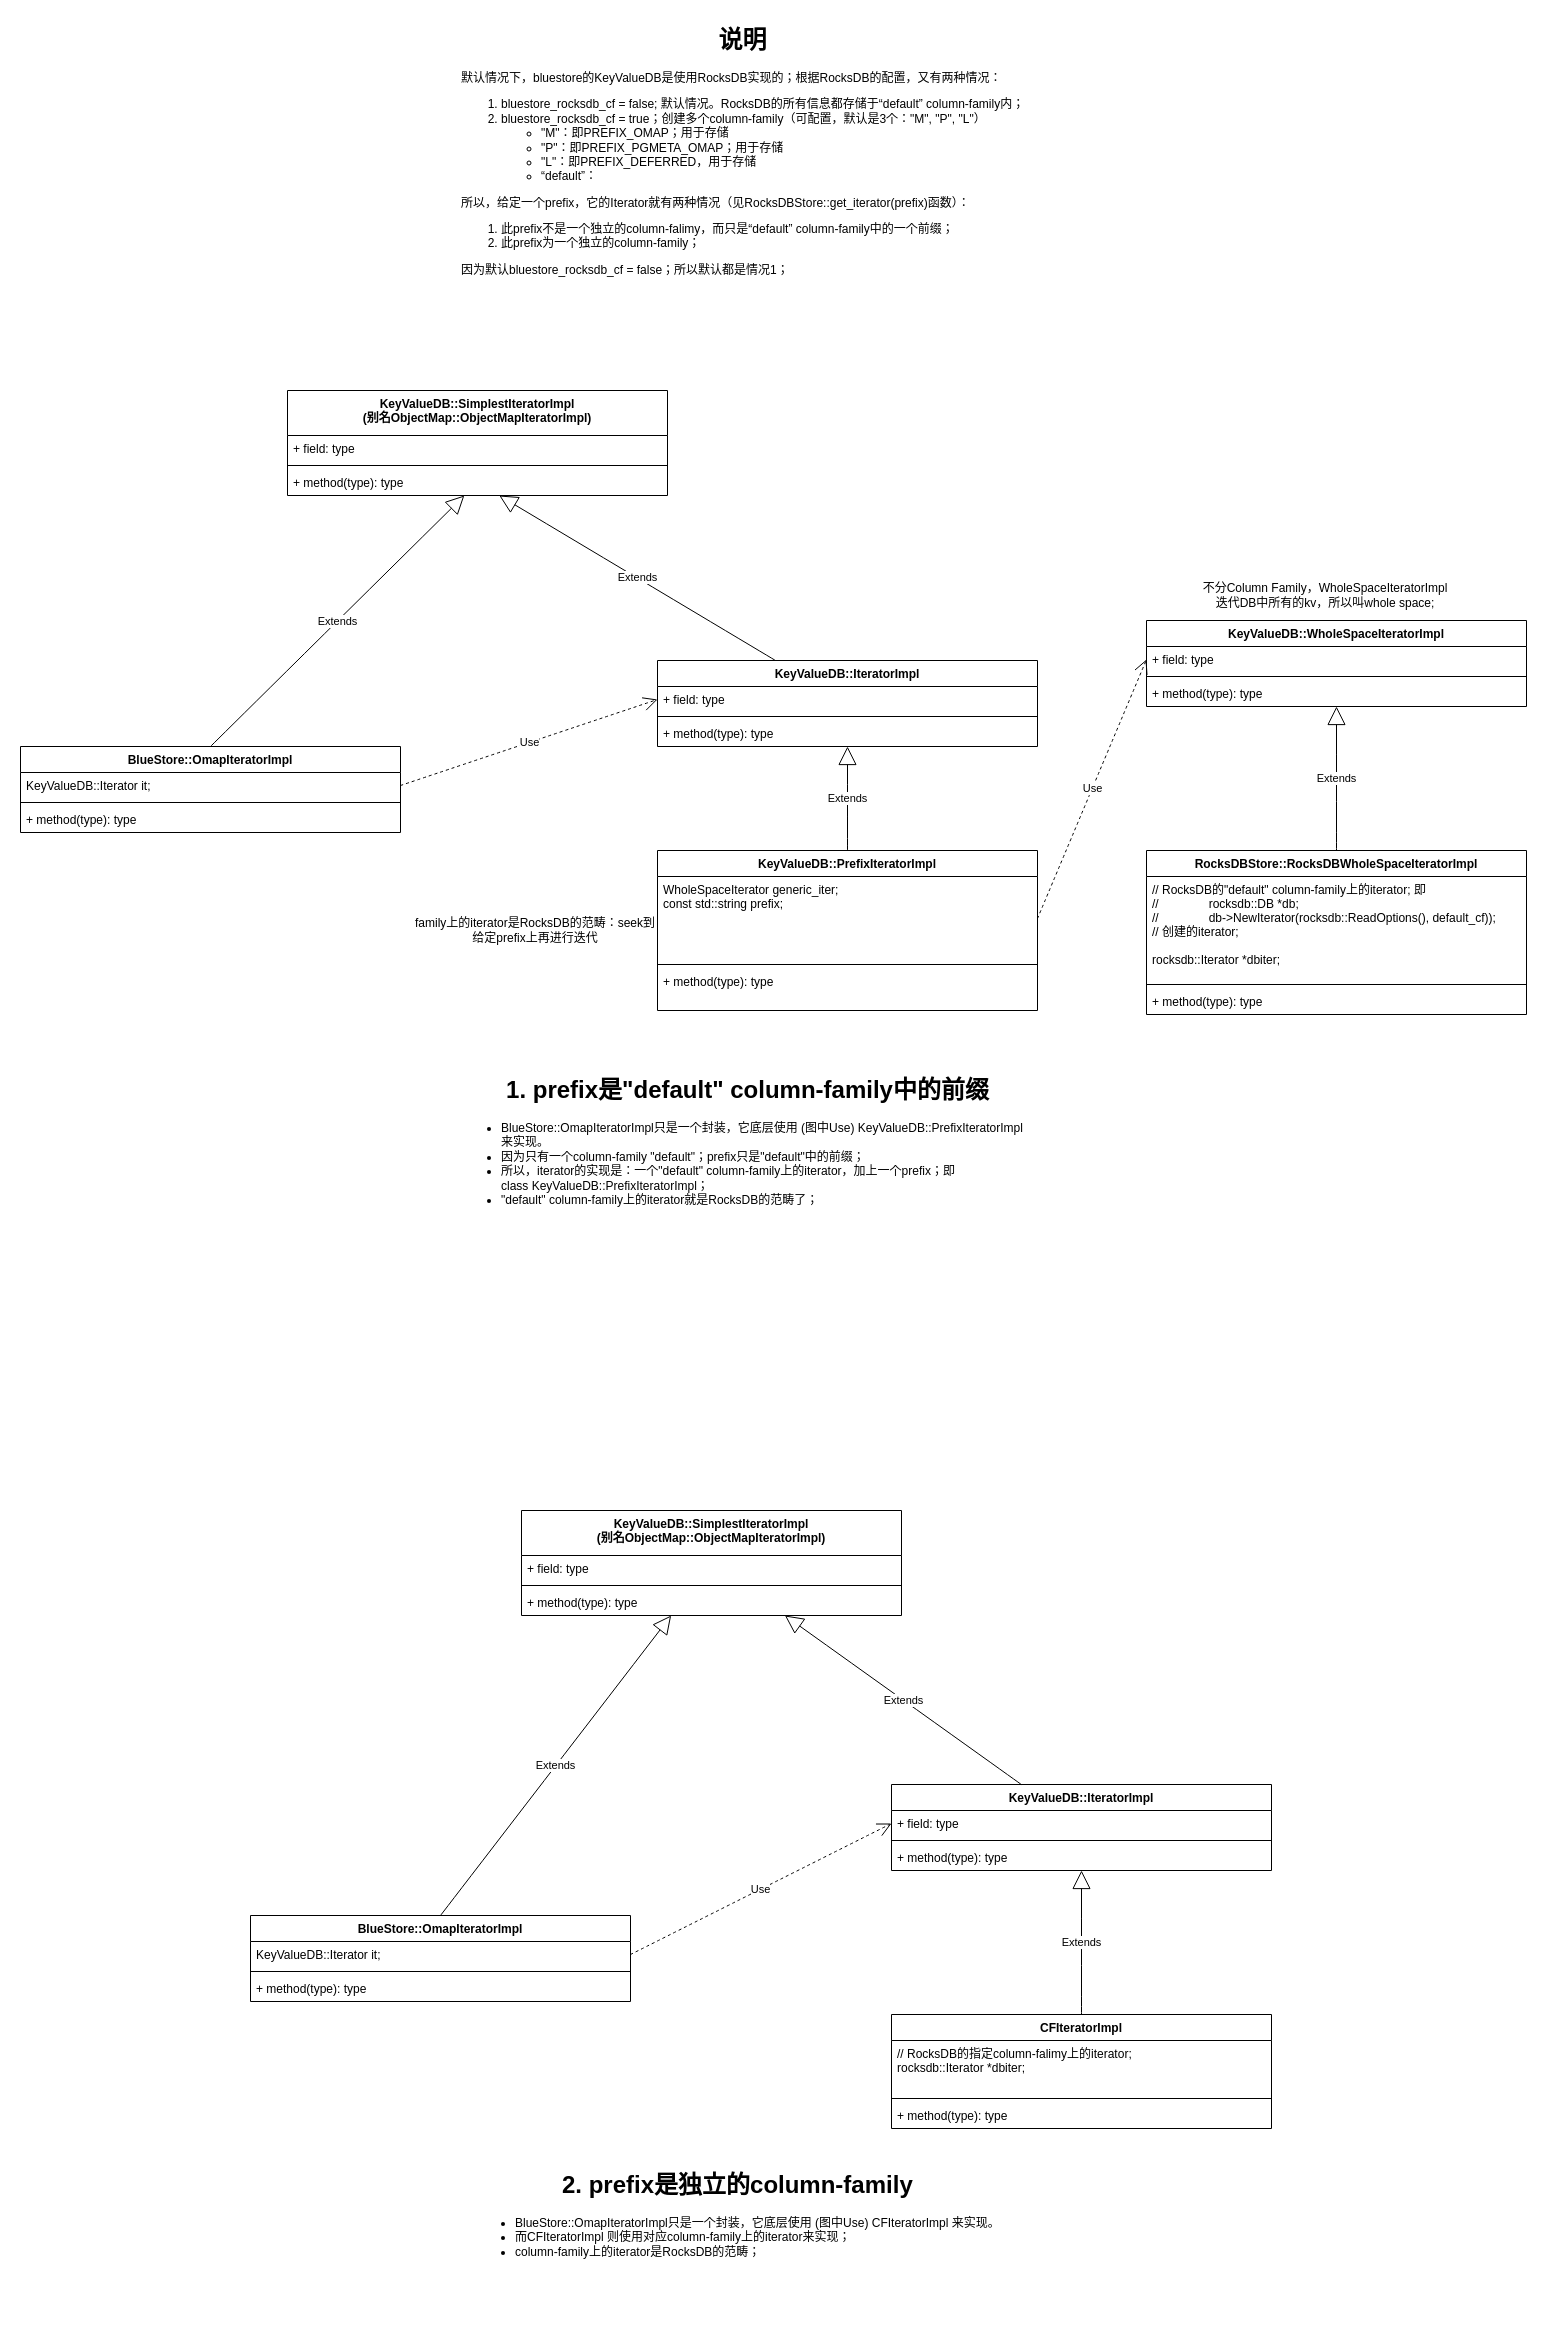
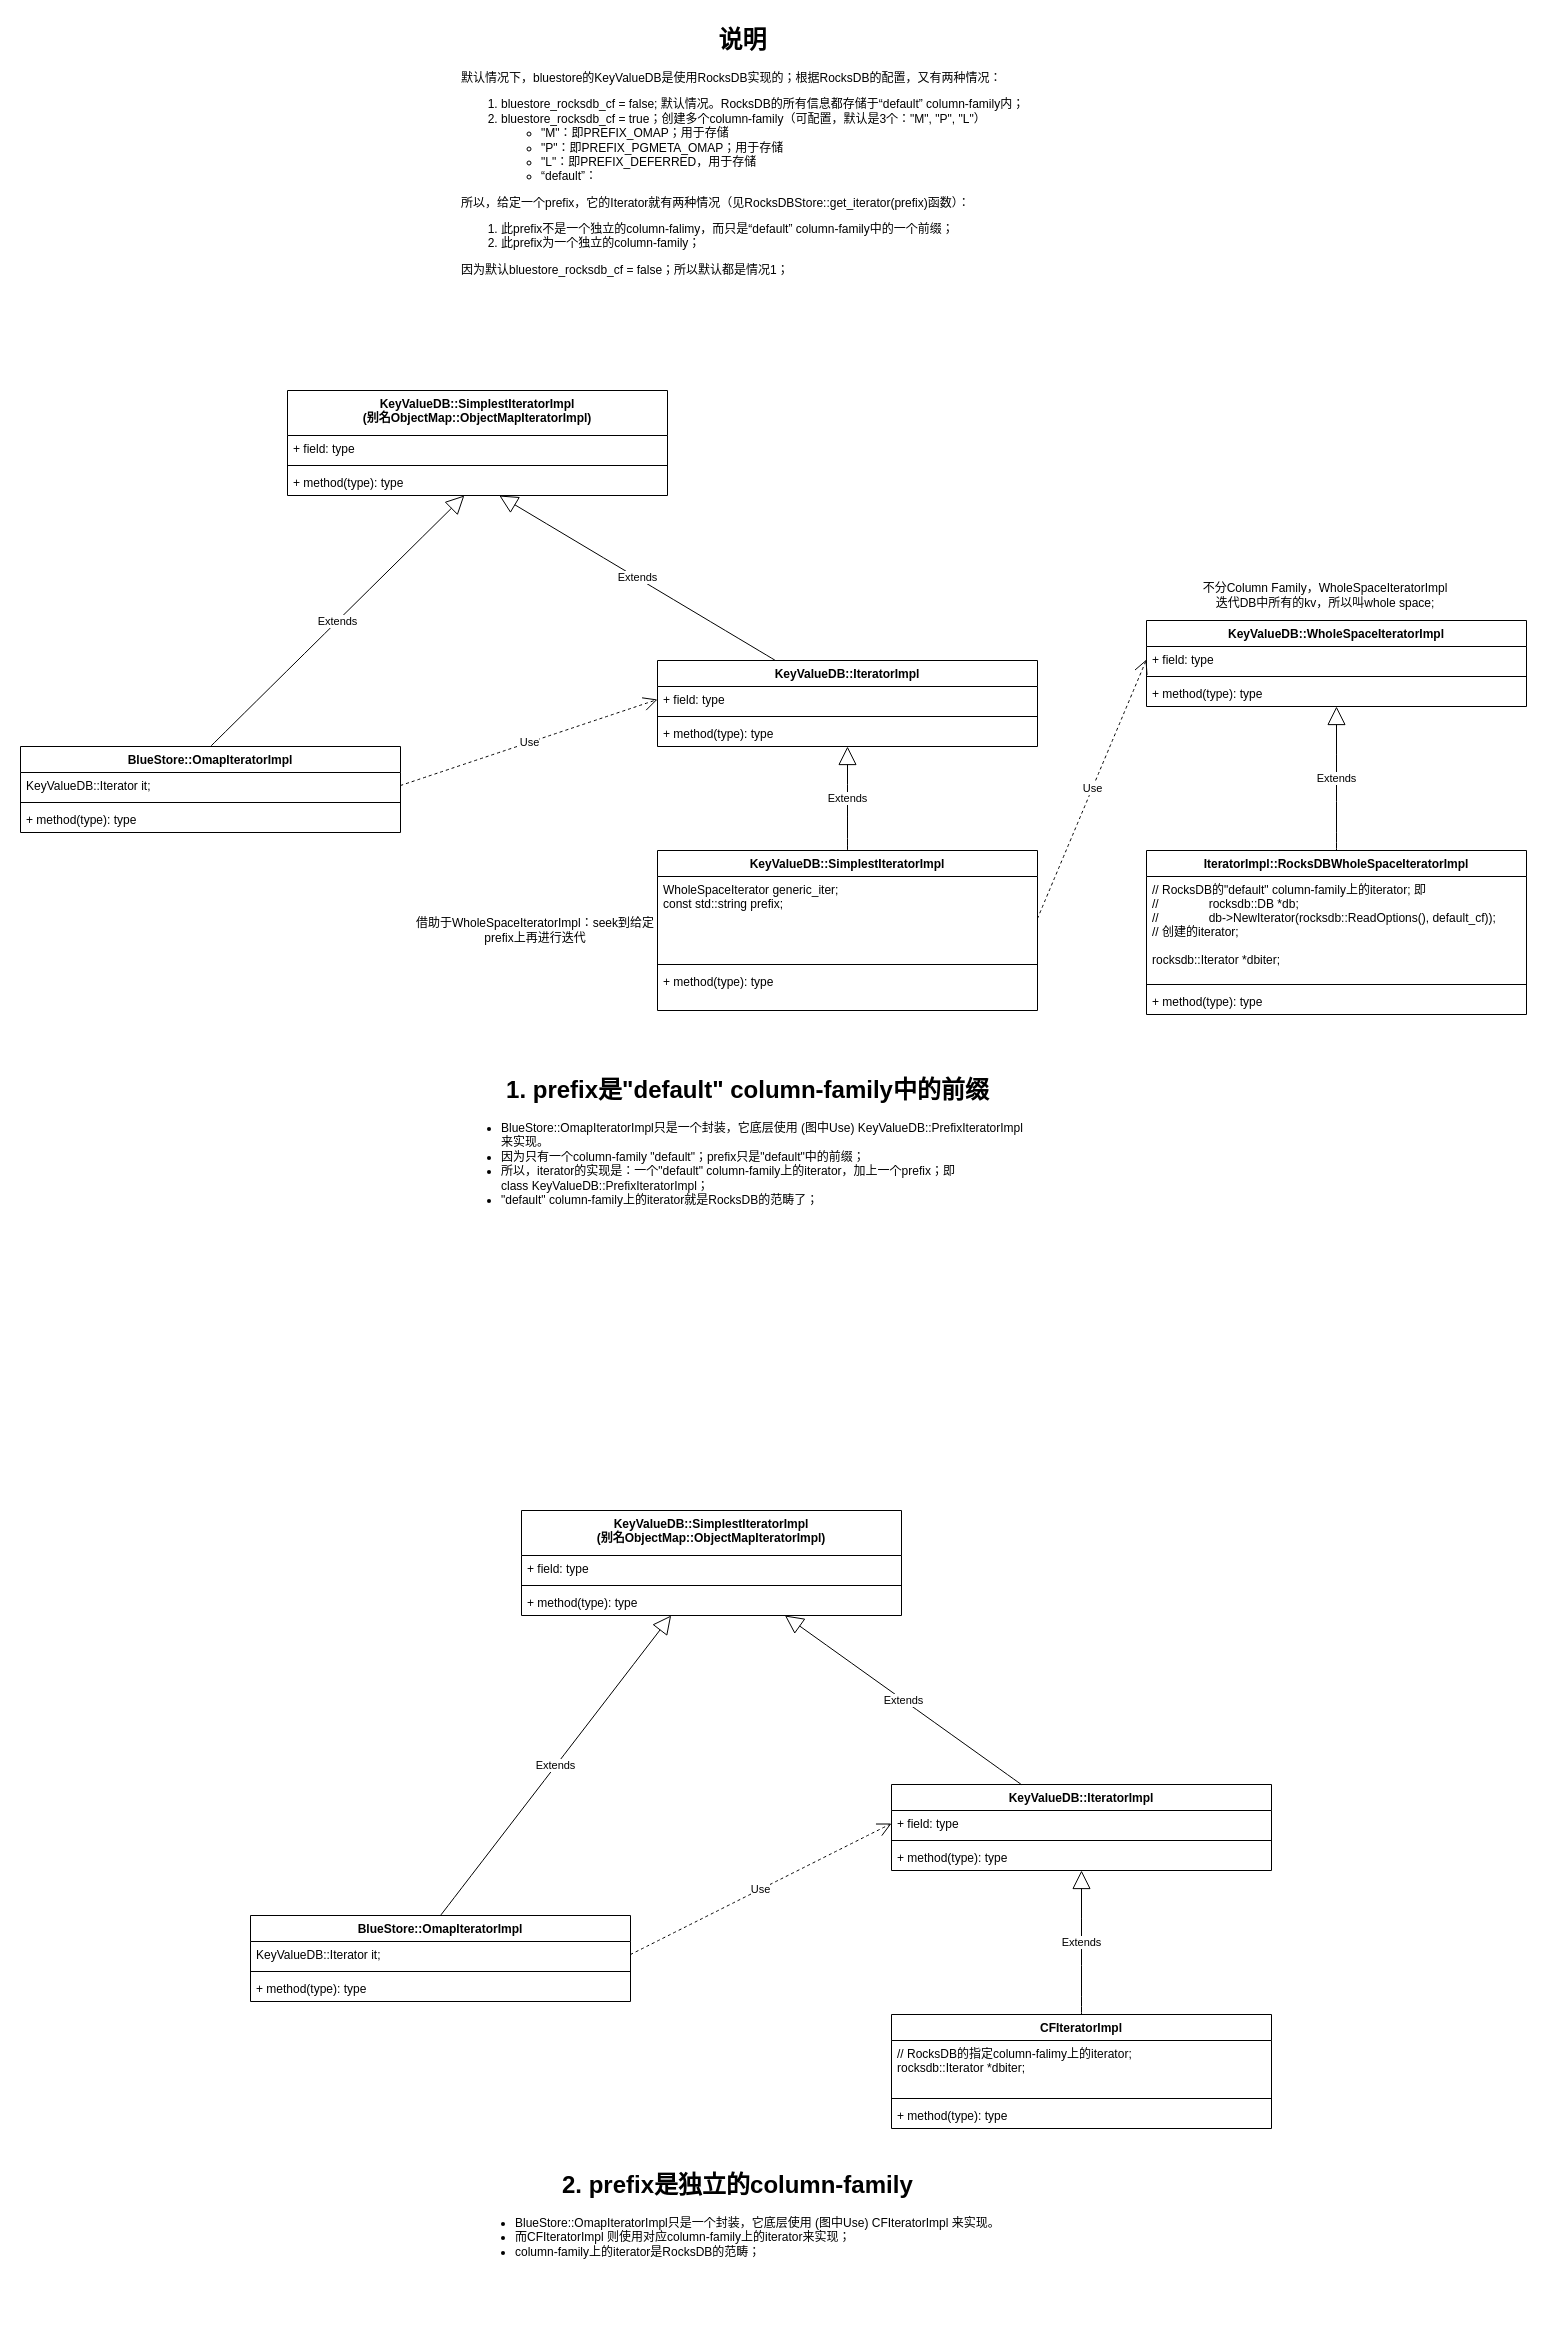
(847, 864) -> (847, 864)
(1336, 864) -> (1336, 864)
(536, 931) -> (536, 931)
